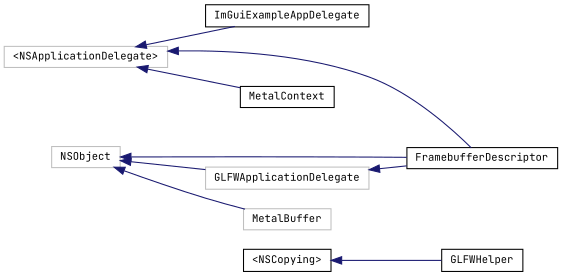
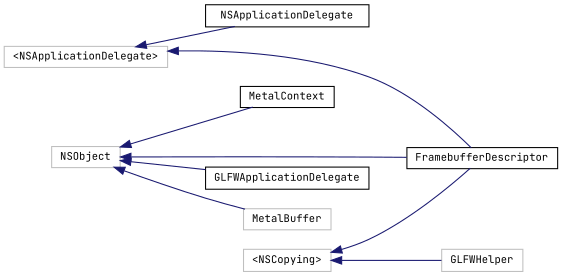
(287, 16) -> (287, 16)
(194, 78) -> (192, 125)
(393, 167) -> (410, 215)
(287, 178) -> (287, 178)
(287, 260) -> (287, 260)
(482, 260) -> (482, 260)
